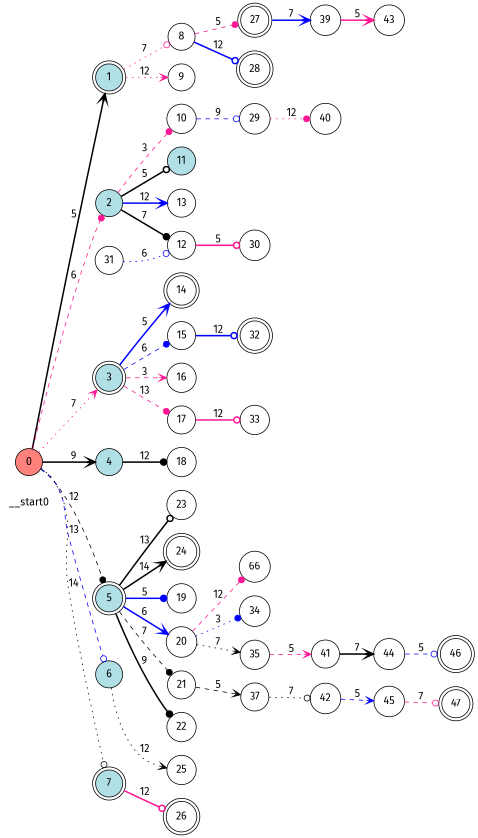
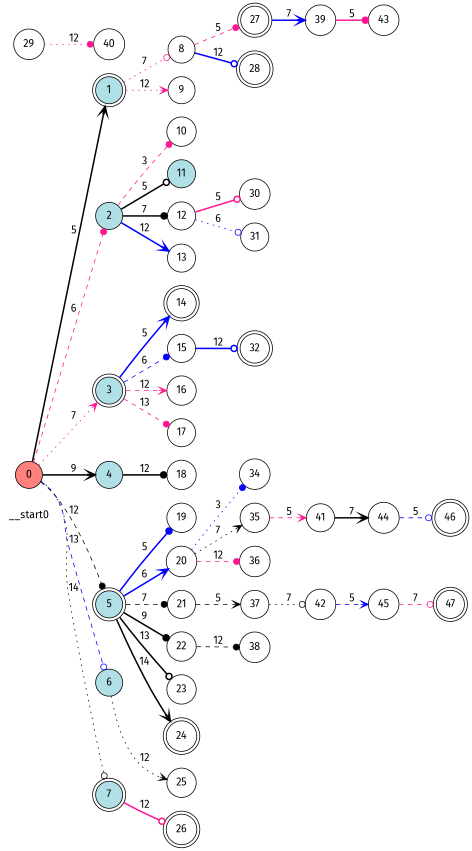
(353, 20) -> (349, 20)
(215, 119) -> none
(144, 261) -> (215, 226)
(145, 372) -> (145, 385)
(255, 420) -> none
(255, 567) -> (255, 561)
none -> (255, 647)
